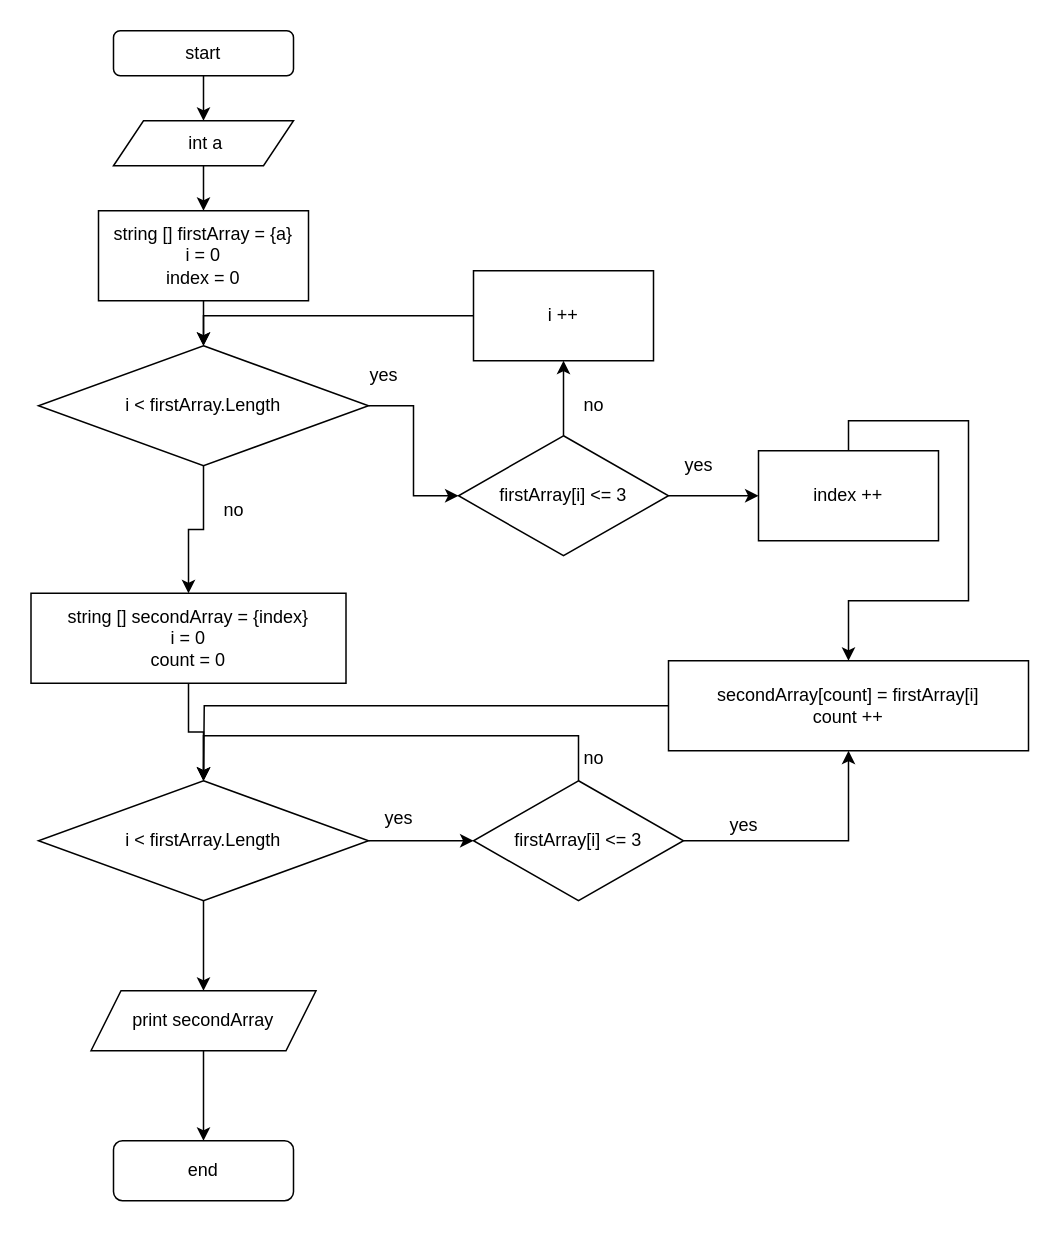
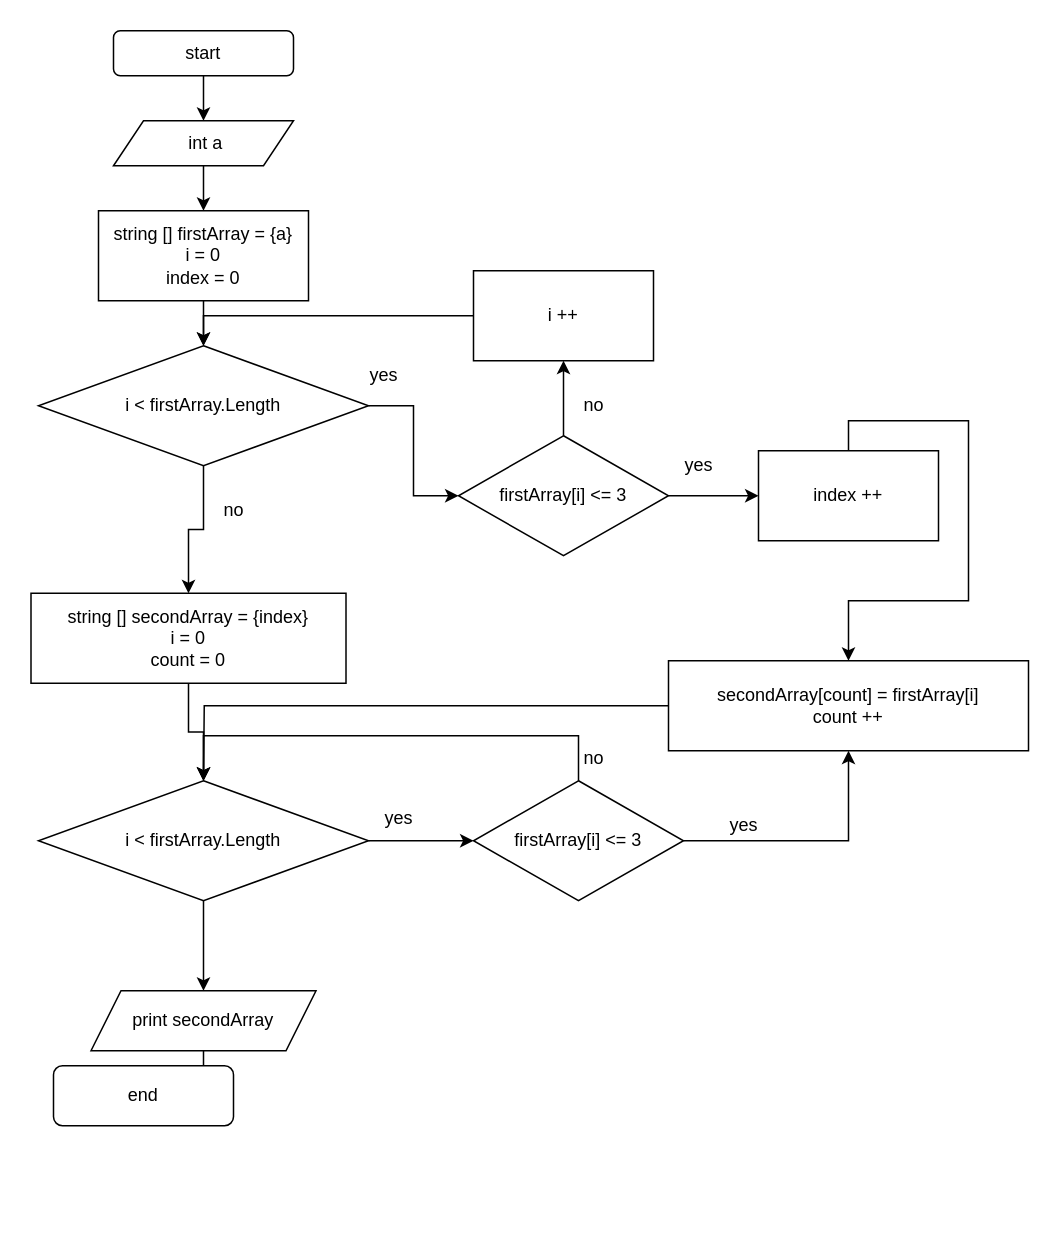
(203, 1171) -> (143, 1096)
